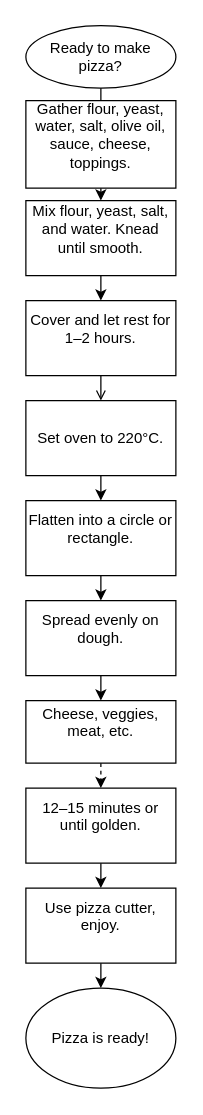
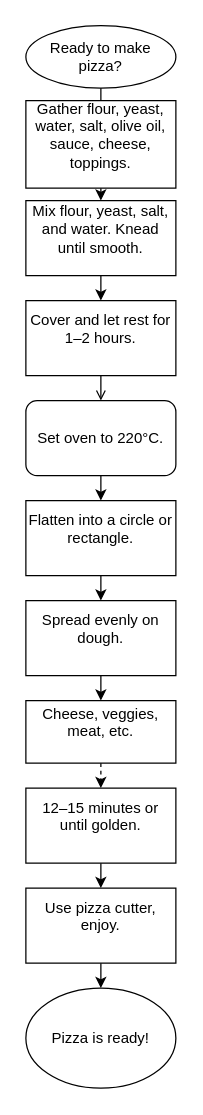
(101, 438) -> (101, 438)
